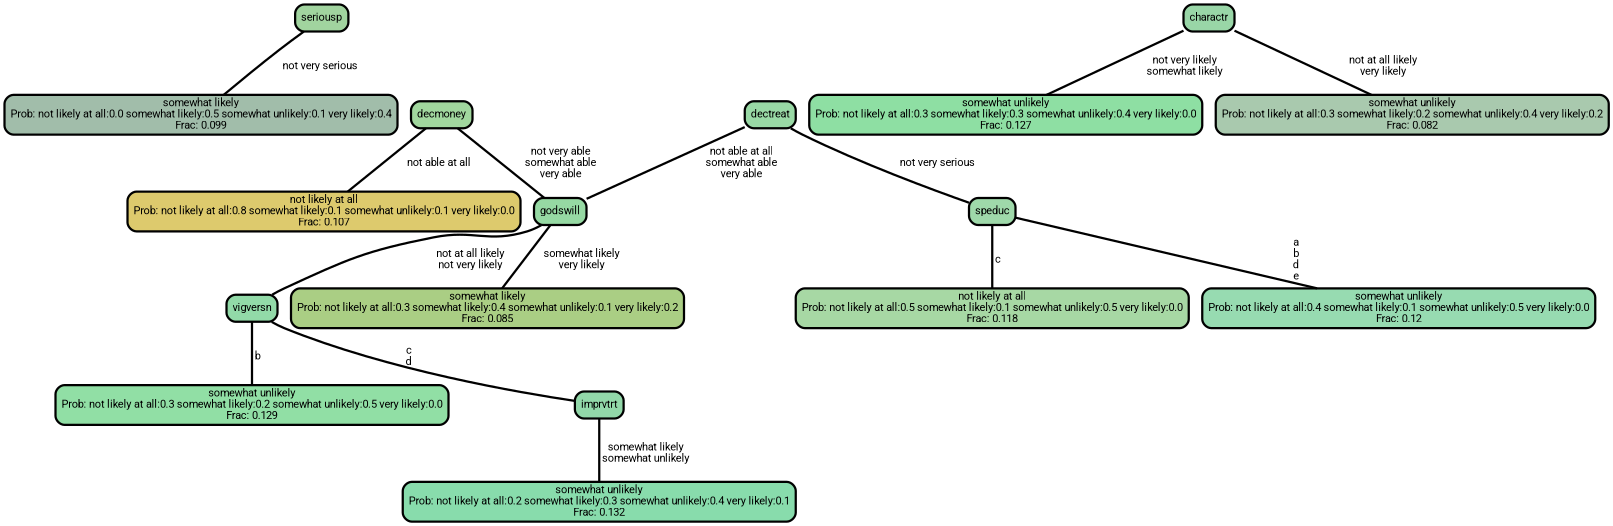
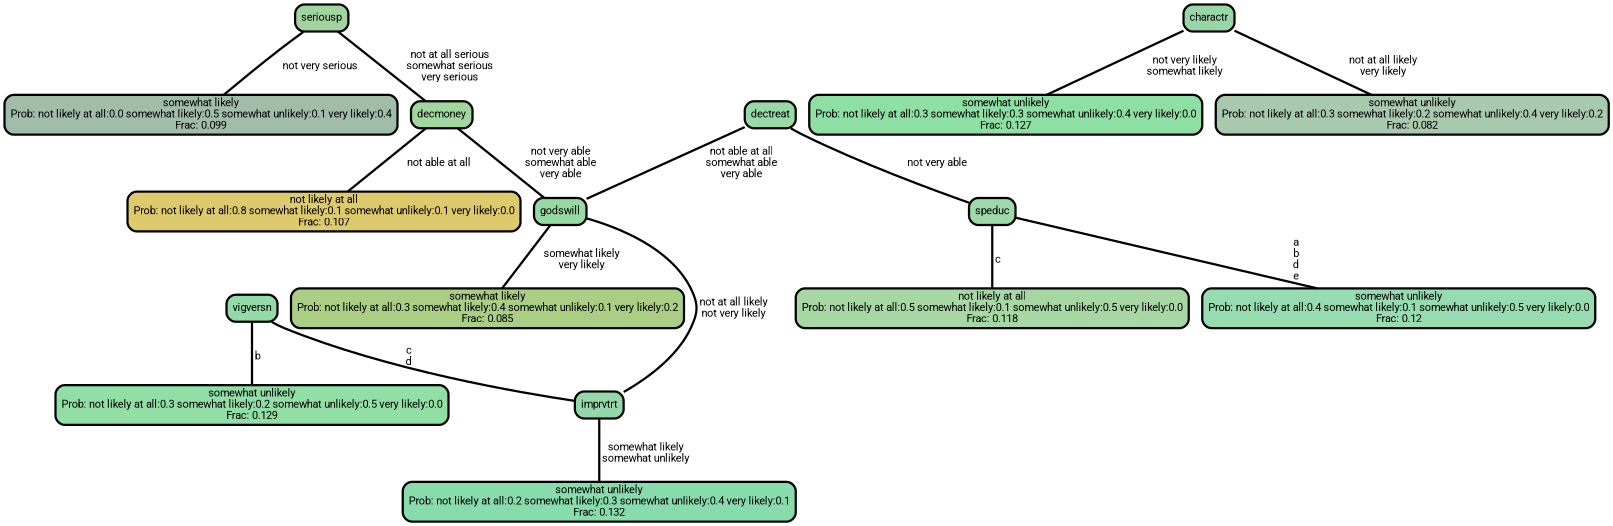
none -> (382, 66)
(936, 163) -> (936, 163)
(403, 244) -> (692, 291)
